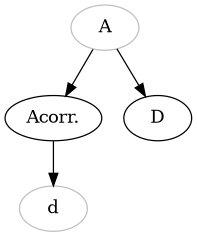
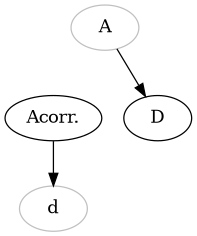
(83, 67) -> none
